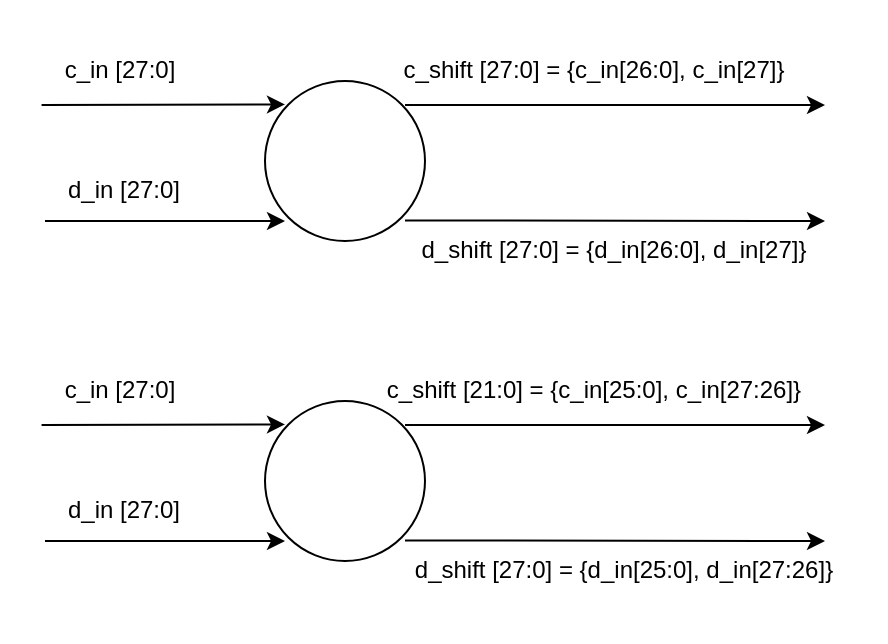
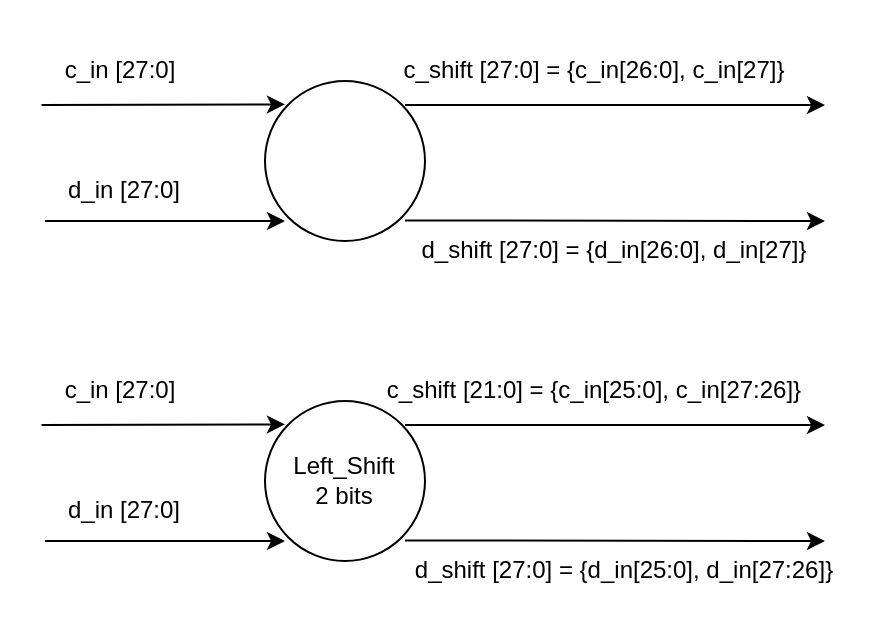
none -> (345, 481)
